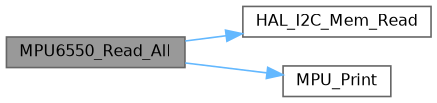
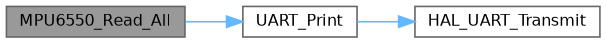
(337, 22) -> none
none -> (507, 22)
(337, 81) -> (300, 22)
